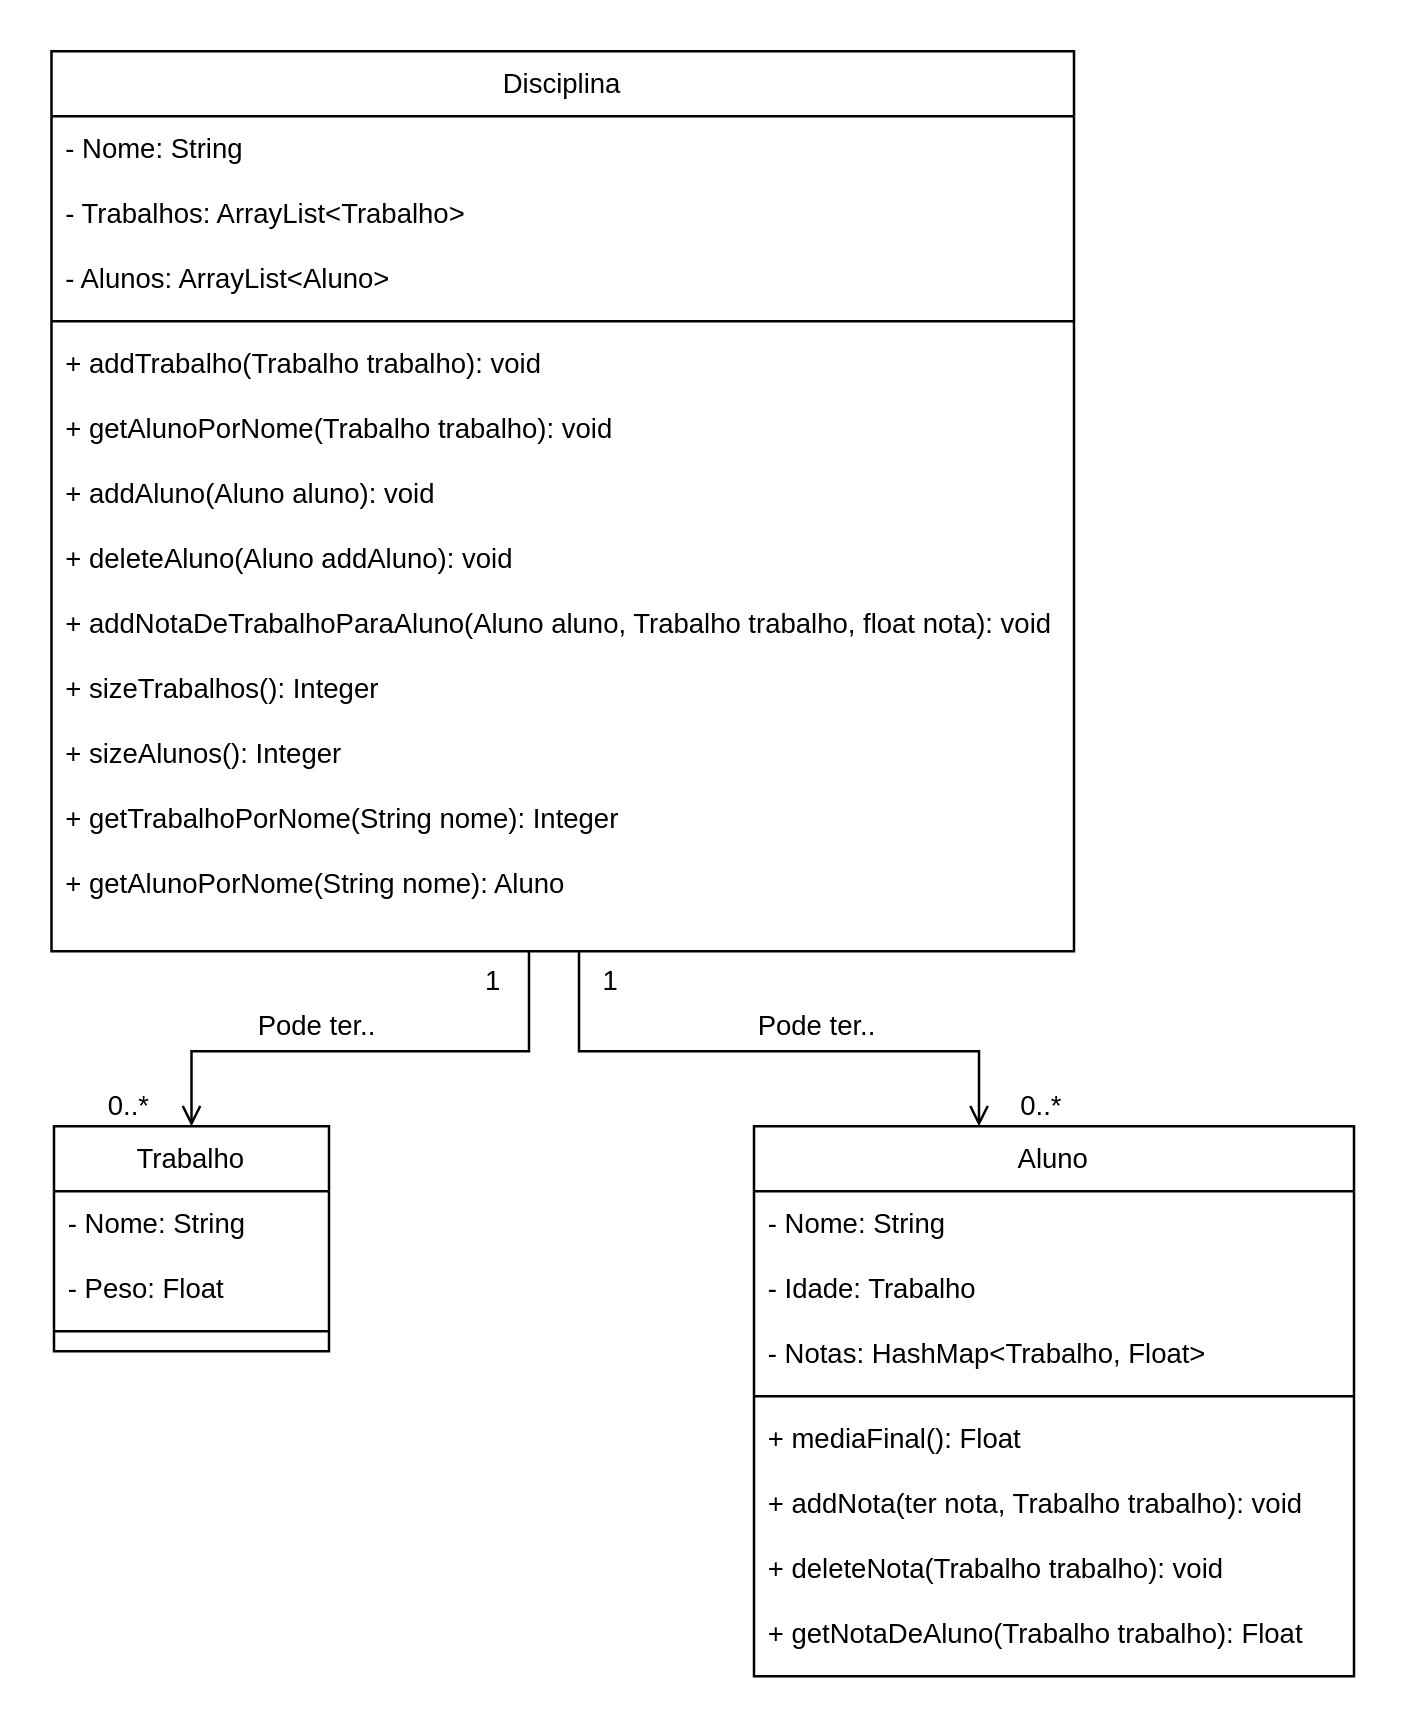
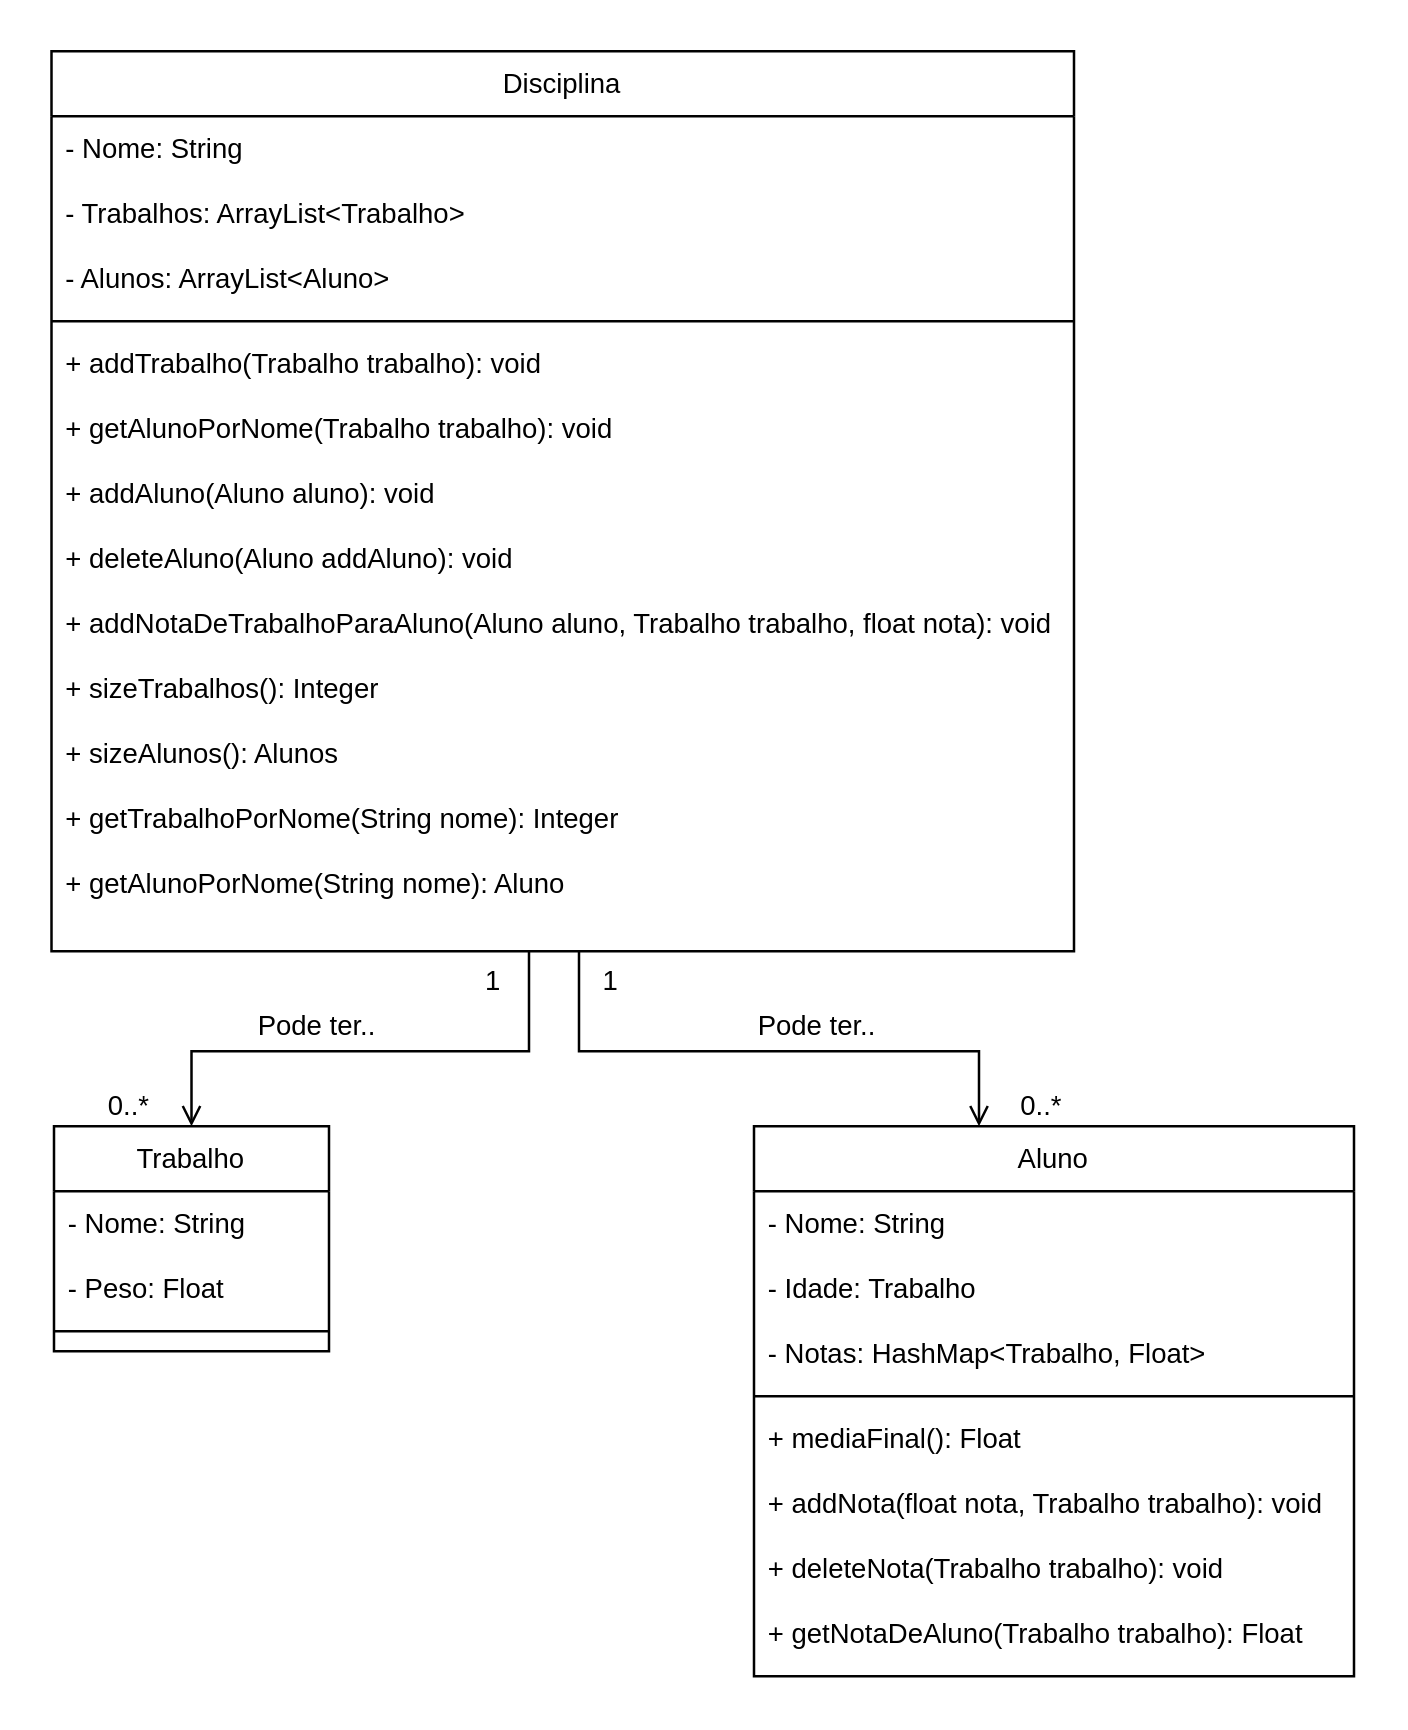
(224, 753) -> (213, 753)
(1071, 1503) -> (1082, 1503)
